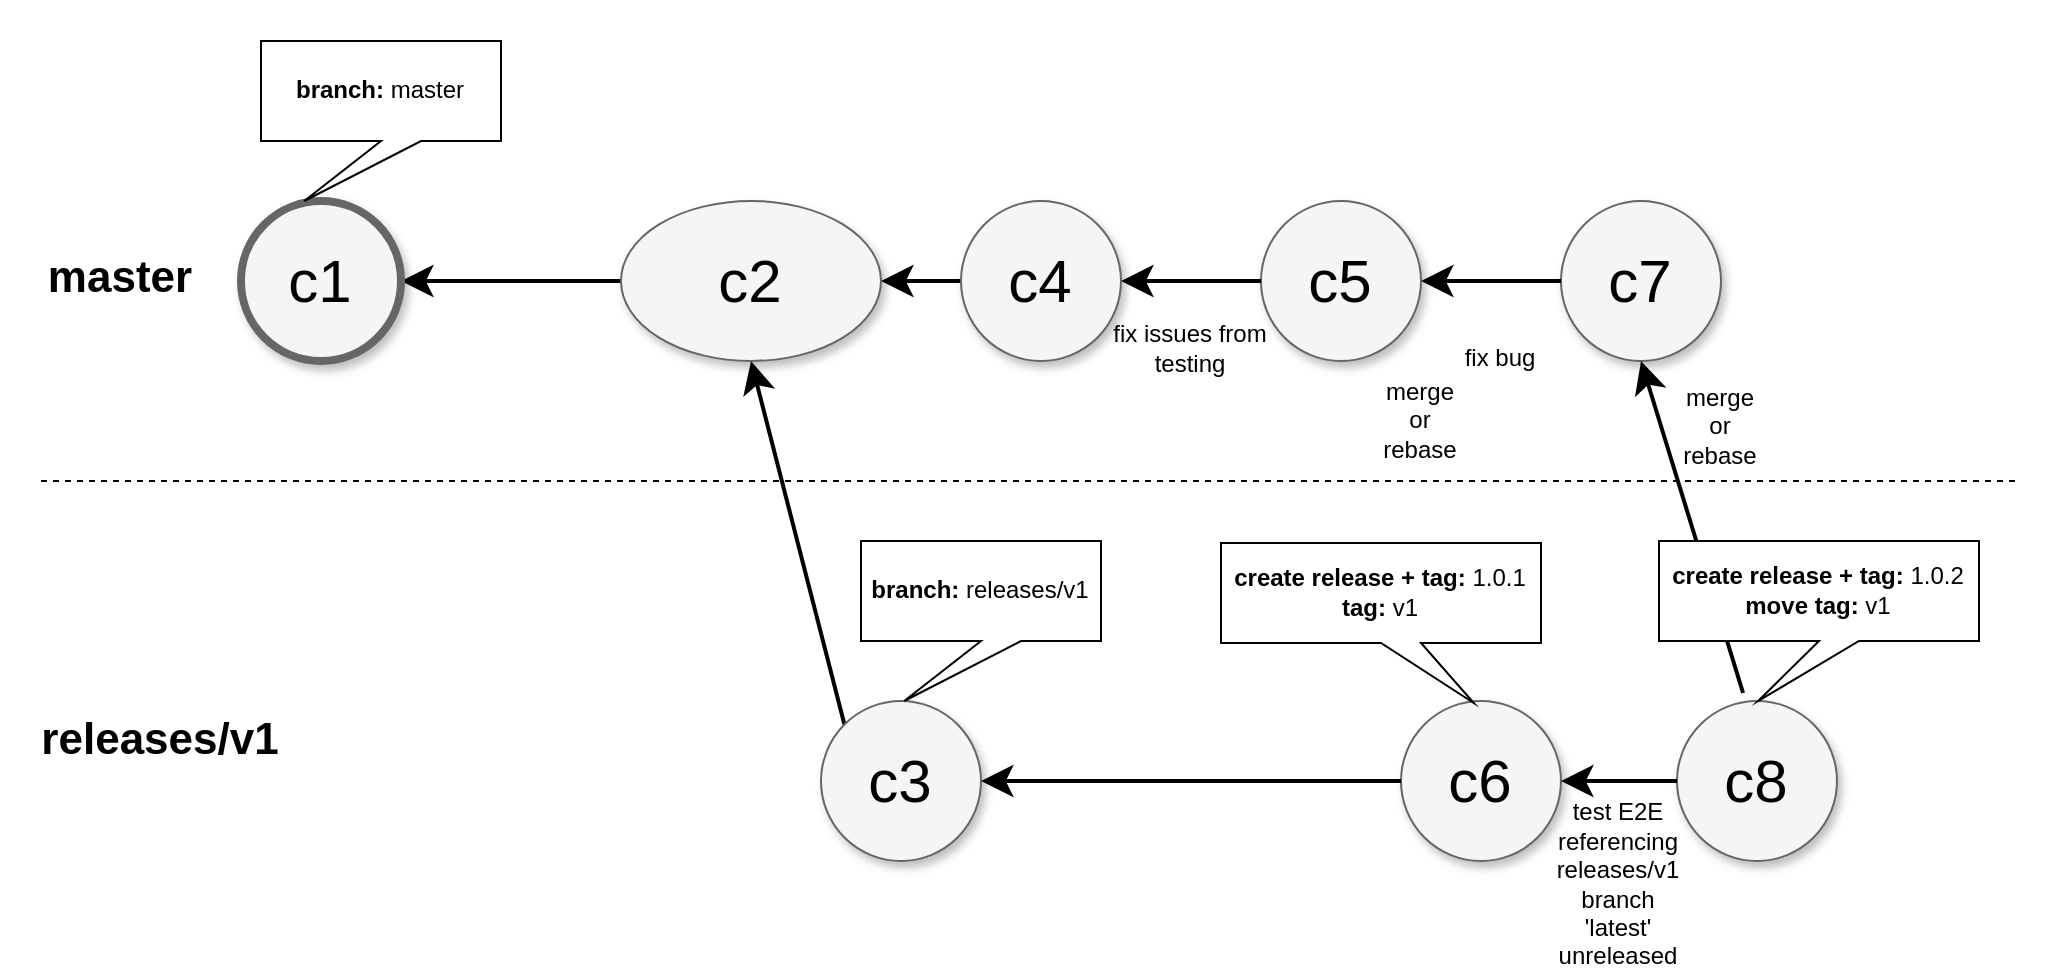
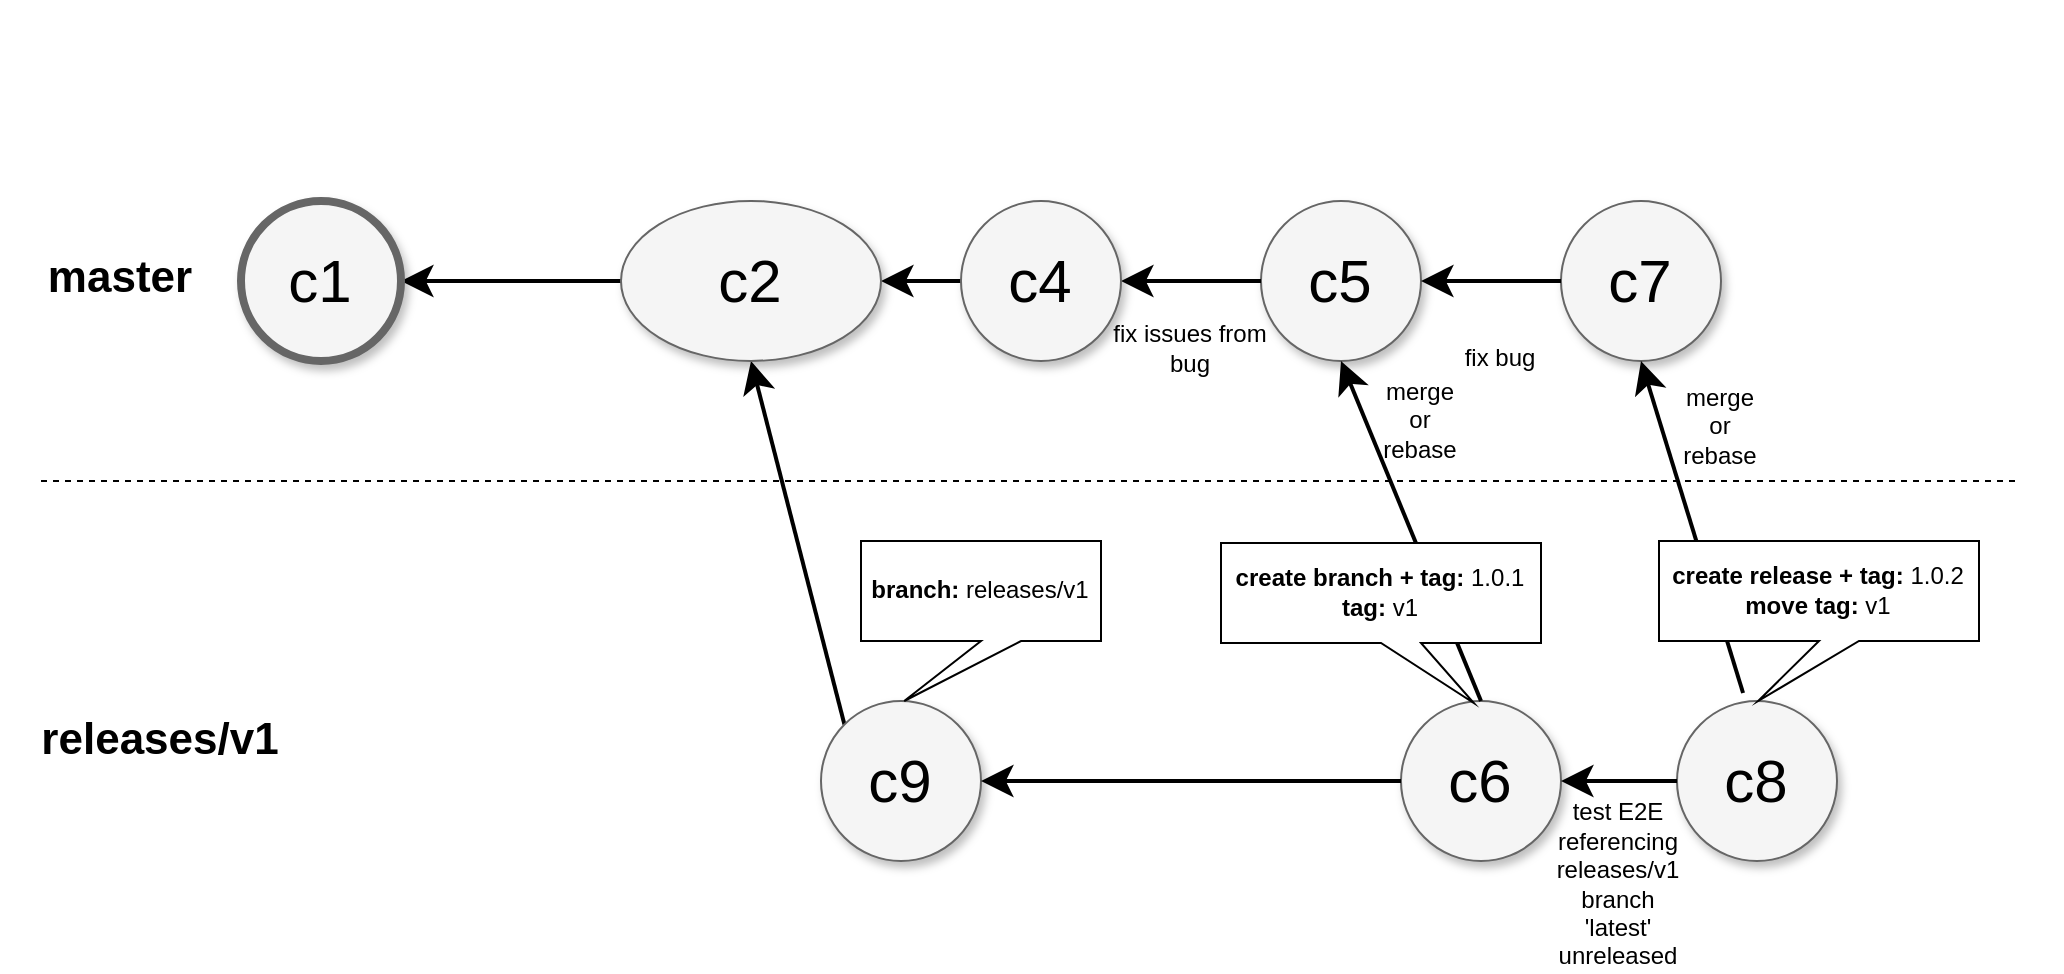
(381, 121) -> none
(1191, 349) -> (1191, 349)
none -> (1383, 462)
(1381, 593) -> (1381, 593)
(901, 781) -> (901, 781)
